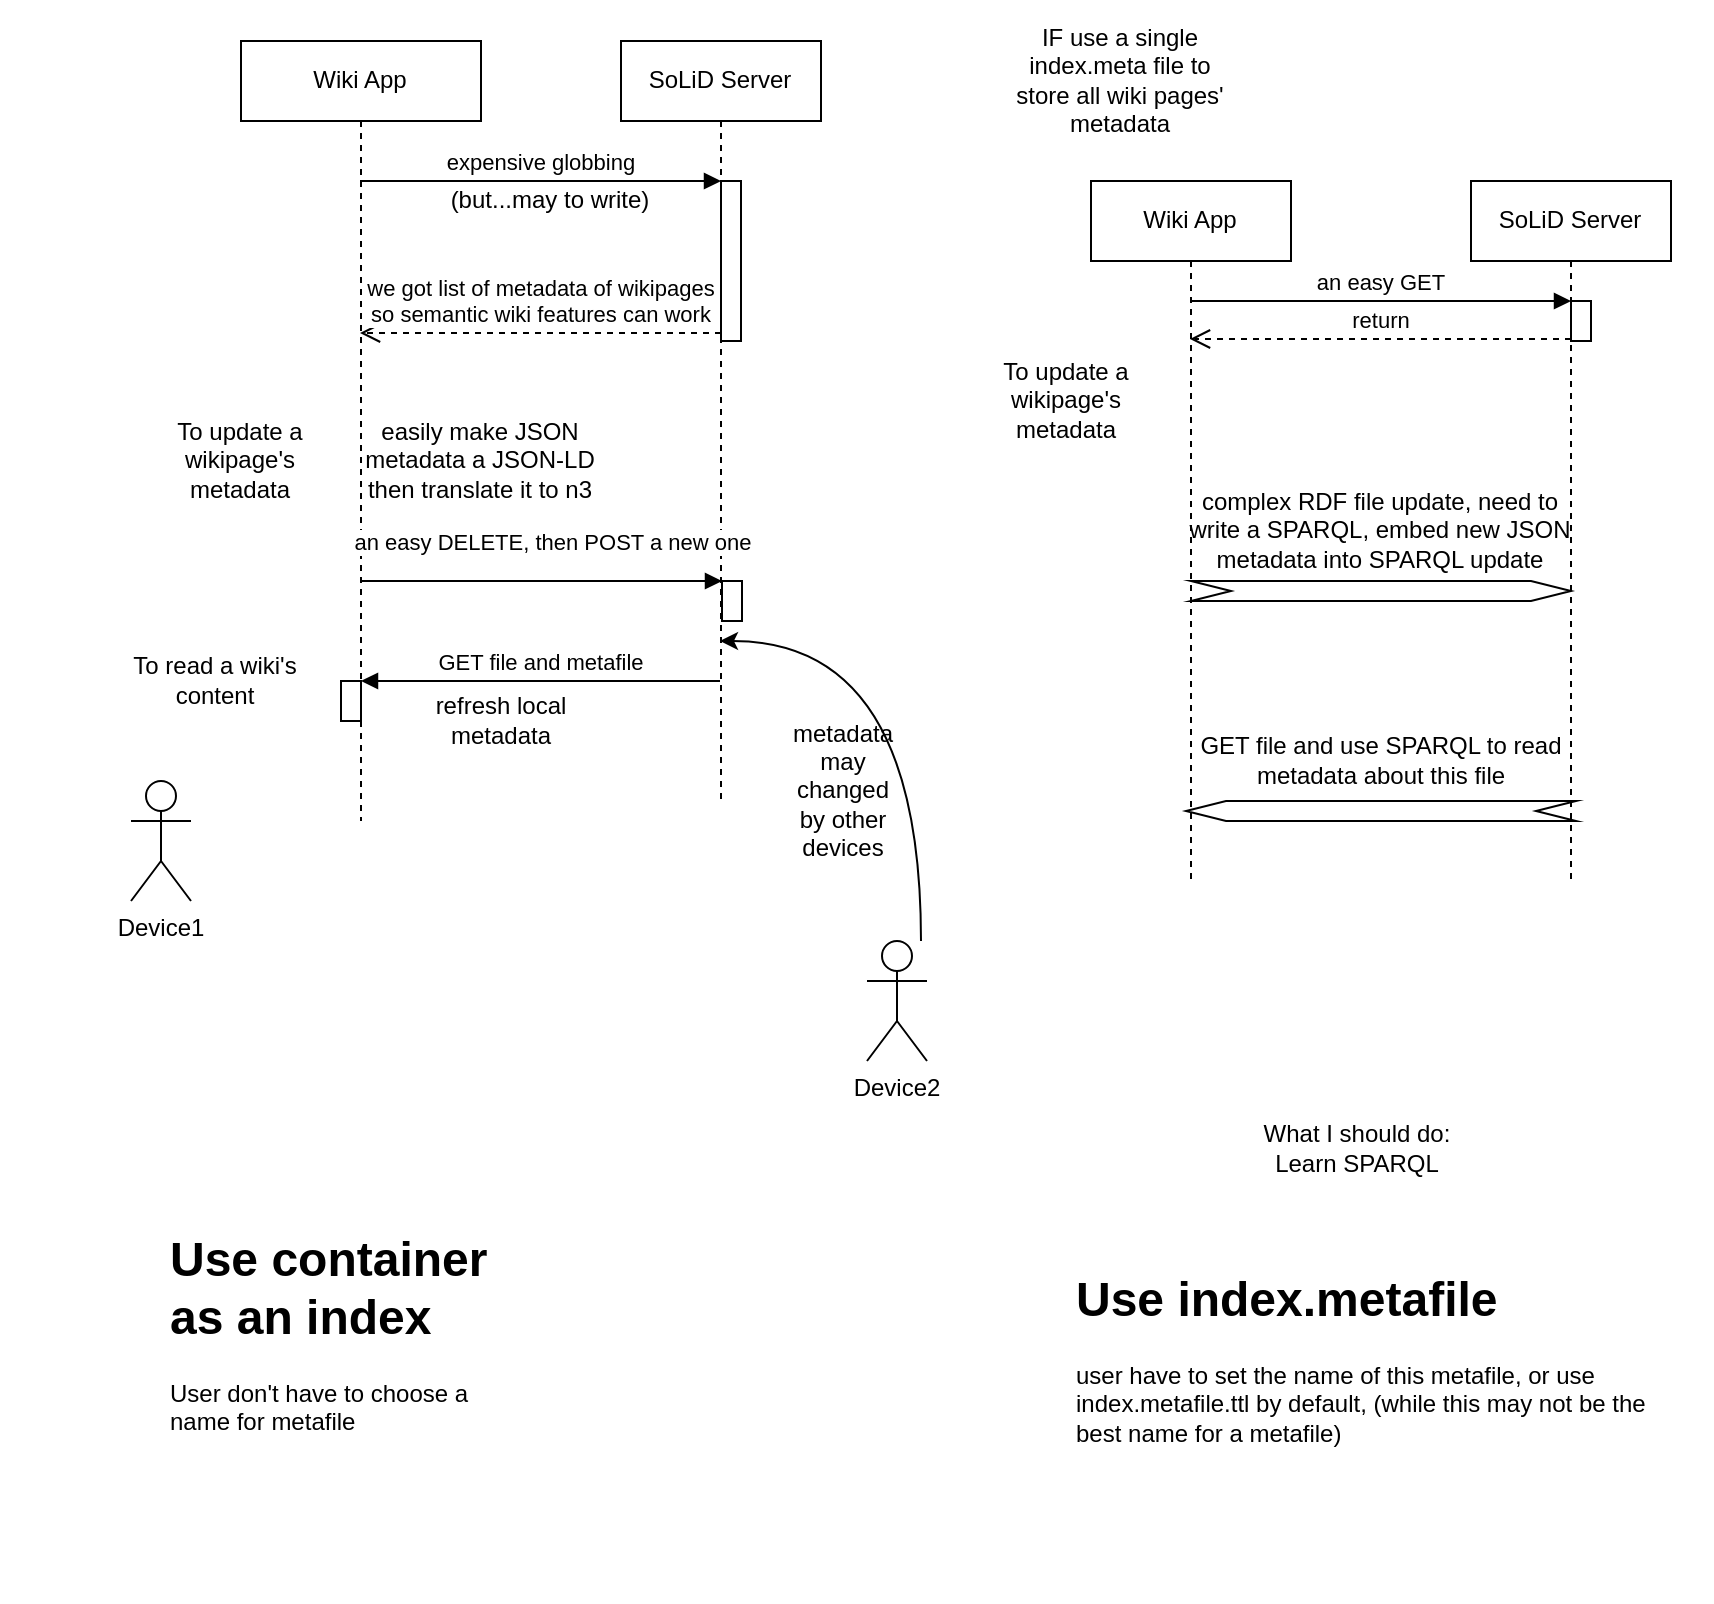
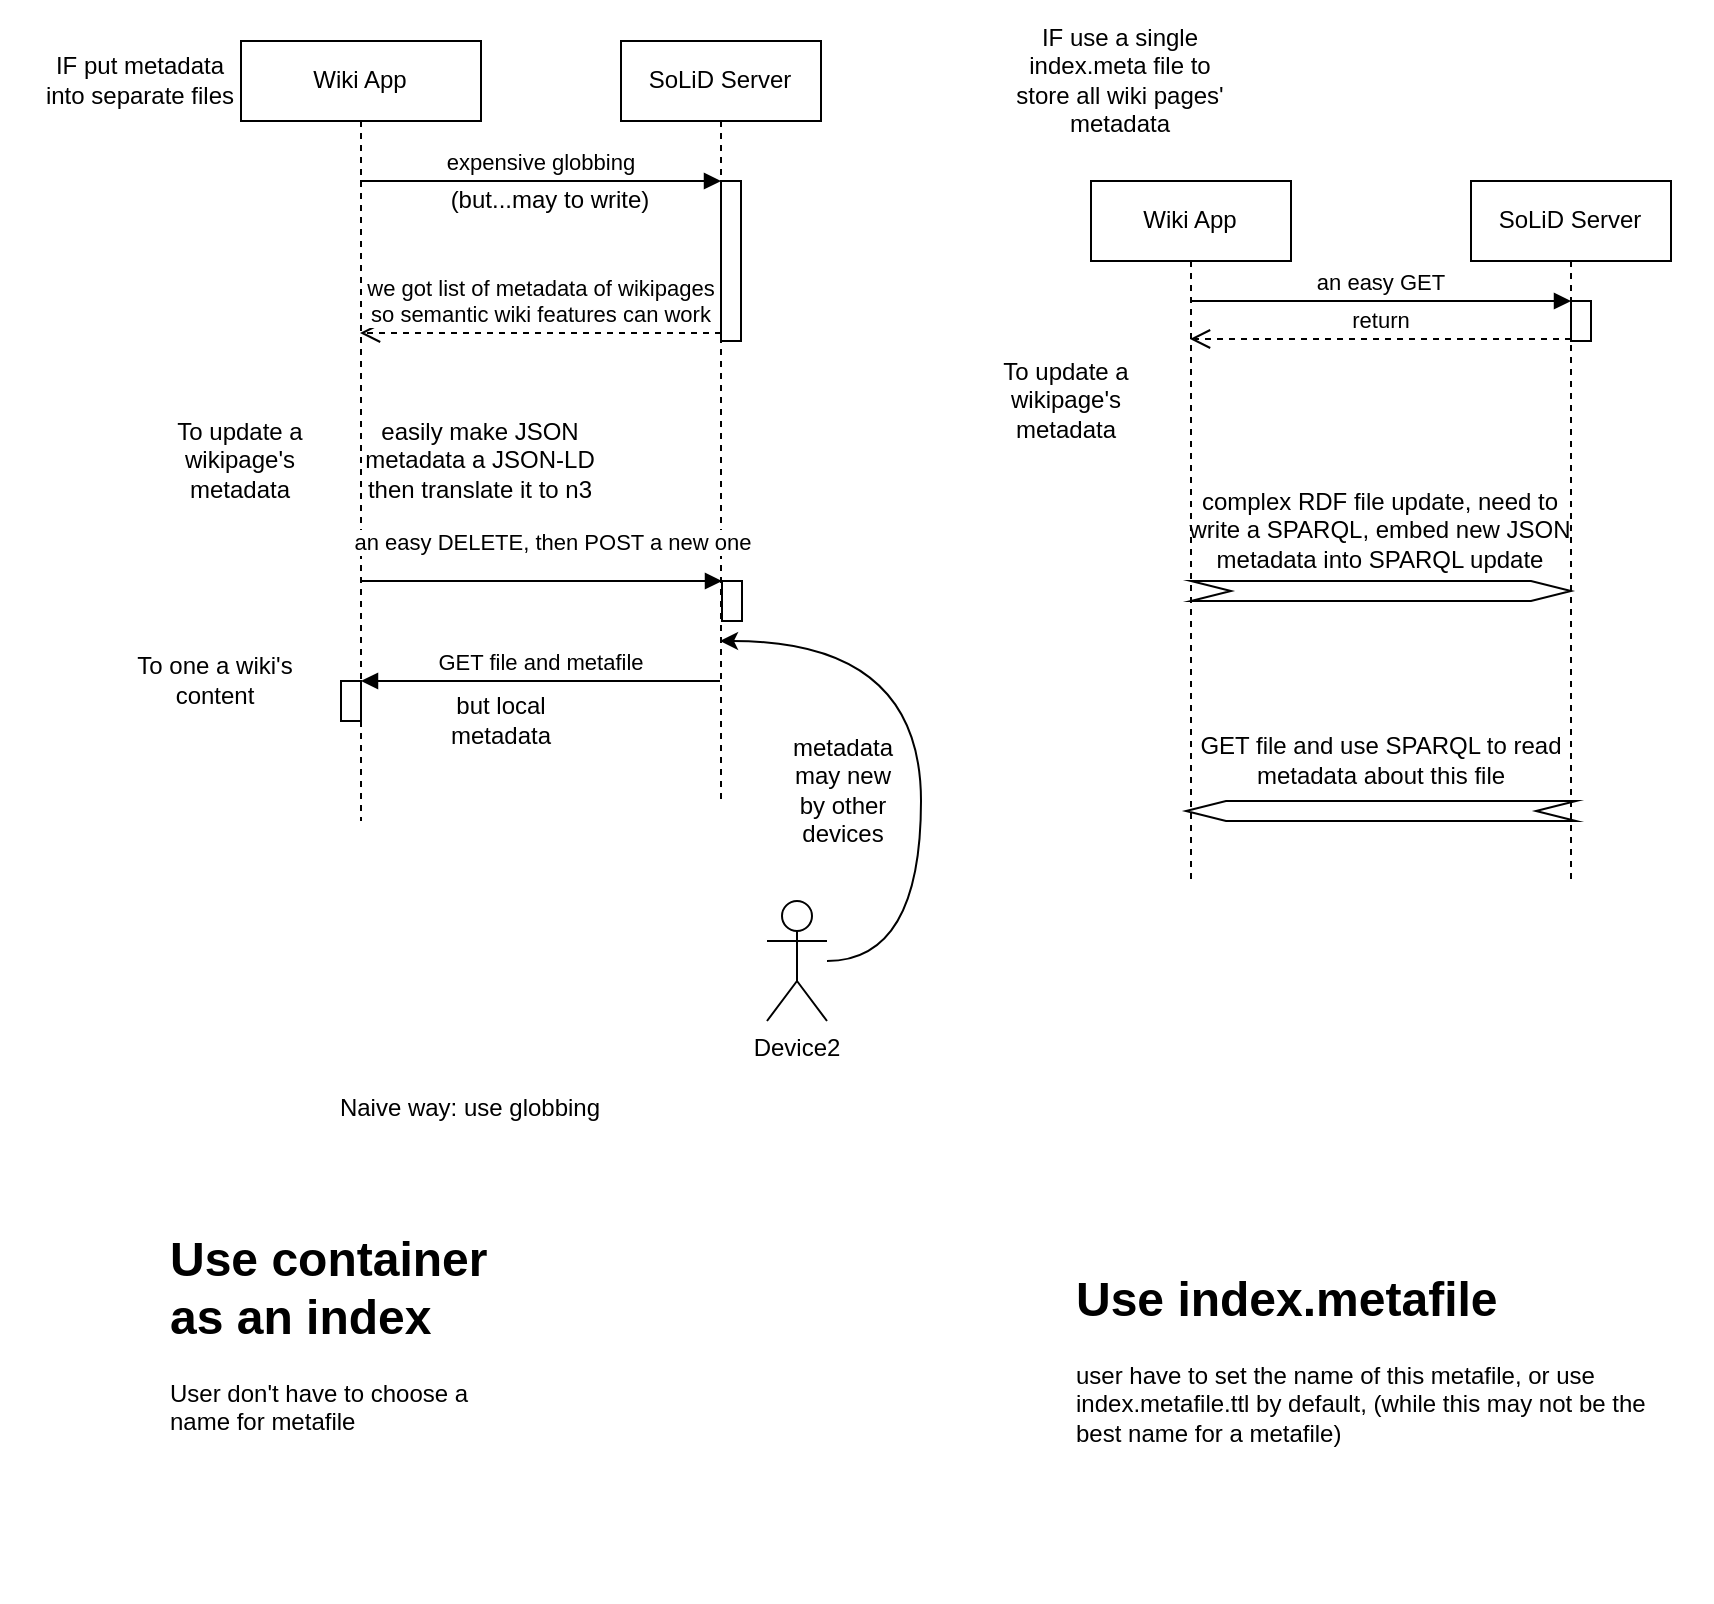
none -> (141, 81)
(216, 681) -> (216, 681)
(502, 721) -> (502, 721)
(844, 791) -> (844, 791)
(161, 841) -> none
(897, 1001) -> (797, 961)
none -> (471, 1109)
(1358, 1149) -> none
